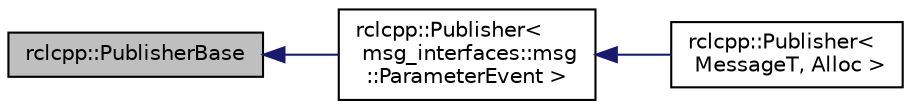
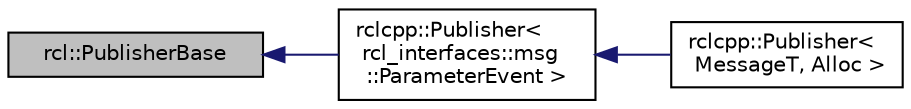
(136, 55) -> (136, 55)
(467, 55) -> (467, 55)
